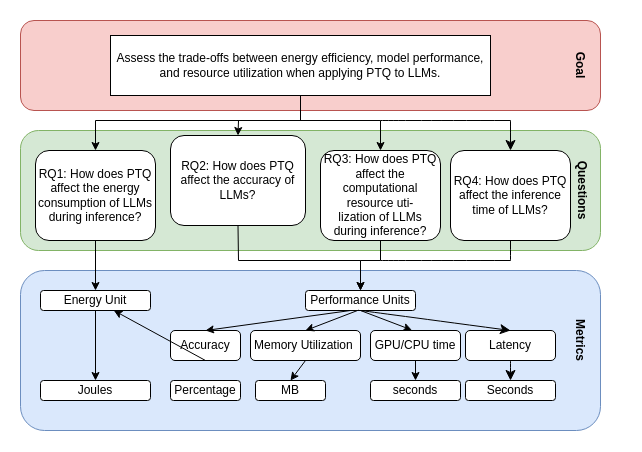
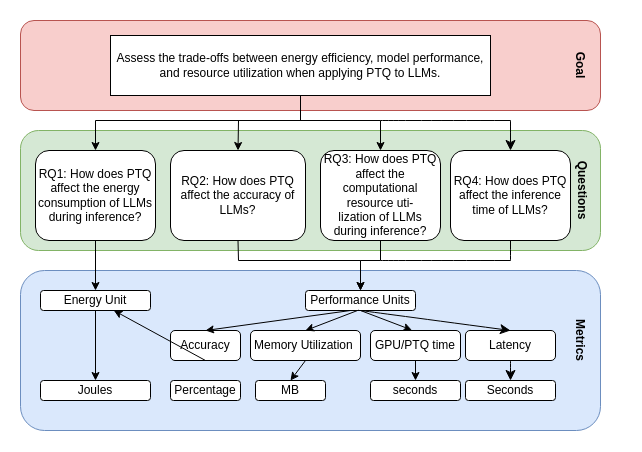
(238, 181) -> (238, 196)
(416, 346) -> (416, 346)
